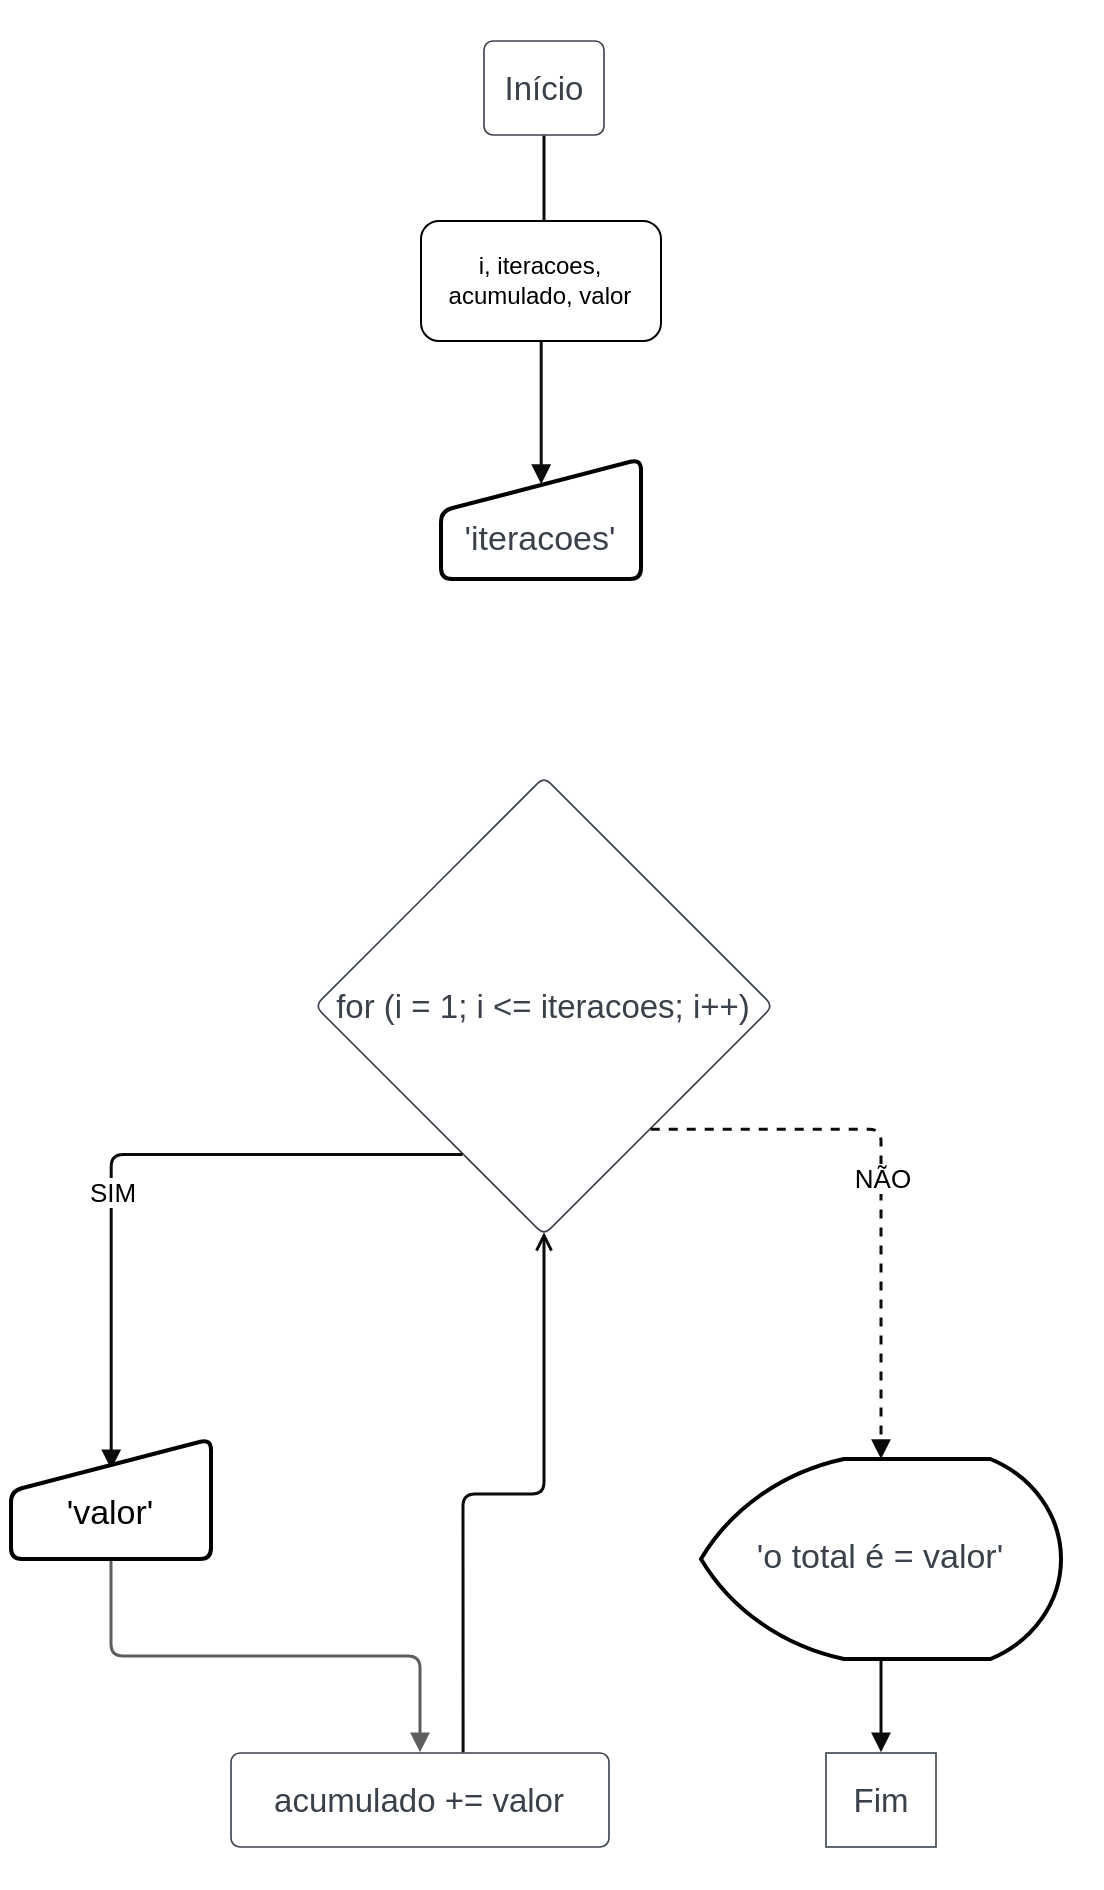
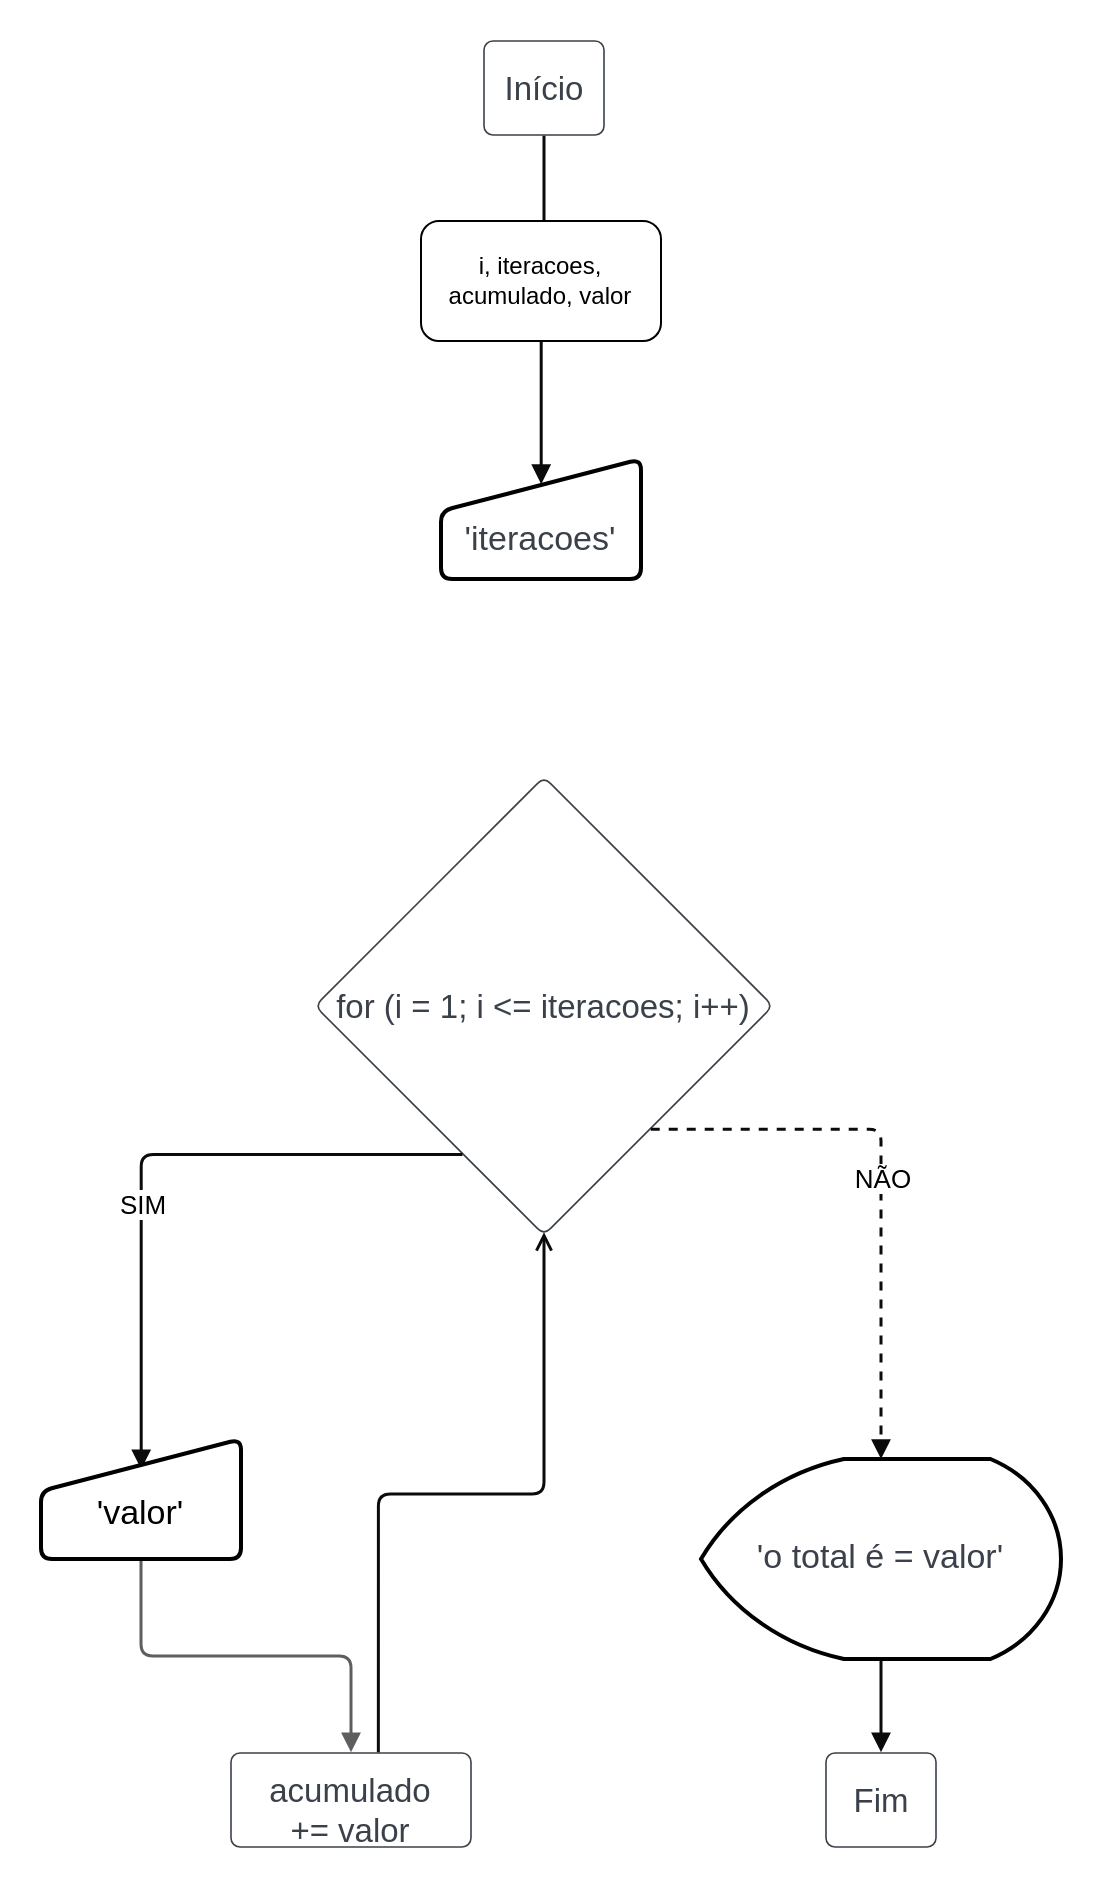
(111, 1499) -> (141, 1499)
(420, 1800) -> (351, 1800)
(881, 1800) -> (881, 1800)
